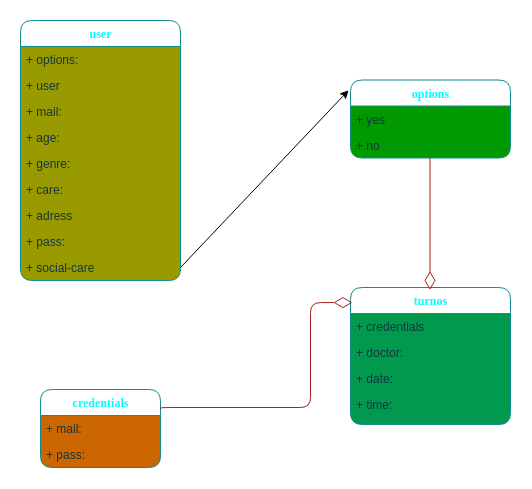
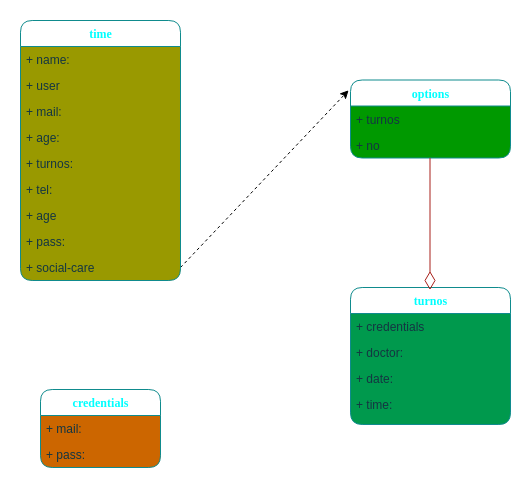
(101, 35) -> (101, 35)
(55, 61) -> (47, 61)
(372, 121) -> (382, 121)
(50, 165) -> (54, 165)
(262, 182) -> (262, 182)
(47, 191) -> (42, 191)
(52, 217) -> (42, 217)
(291, 408) -> none
